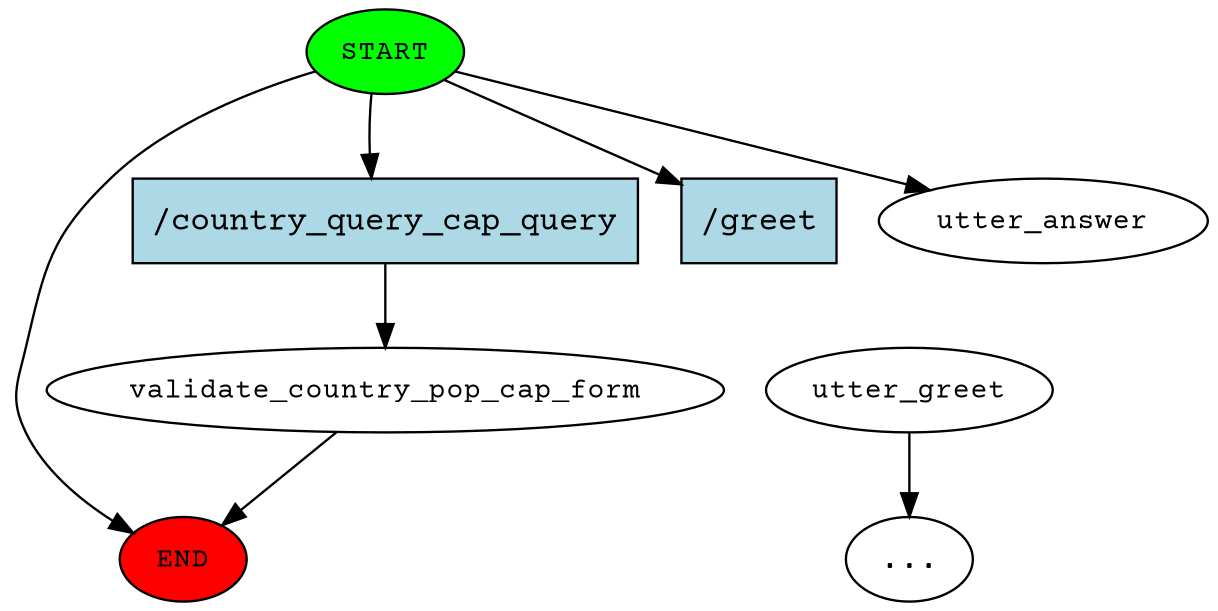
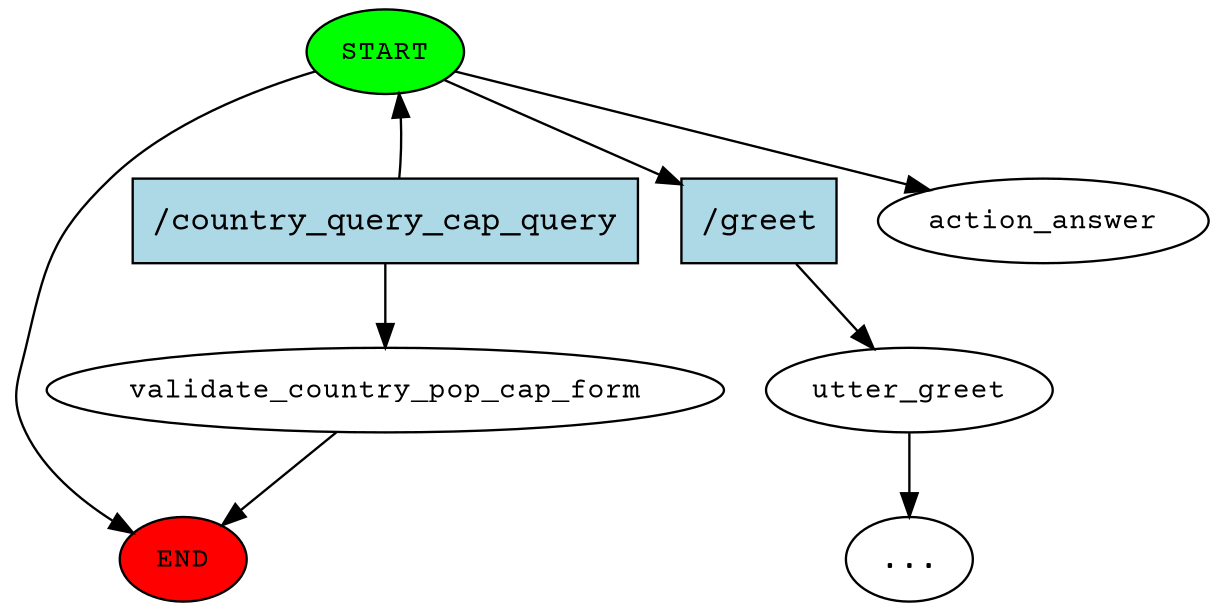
(370, 124) -> (401, 148)
(1043, 221) -> (1043, 221)
none -> (827, 297)
